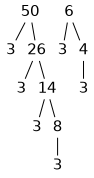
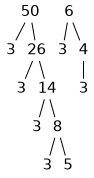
none -> (68, 166)
